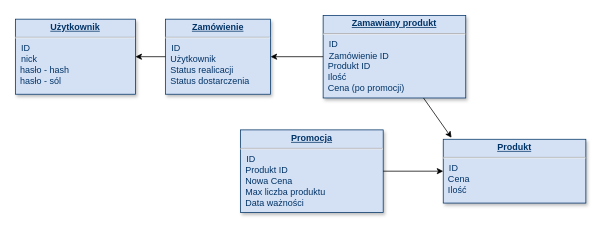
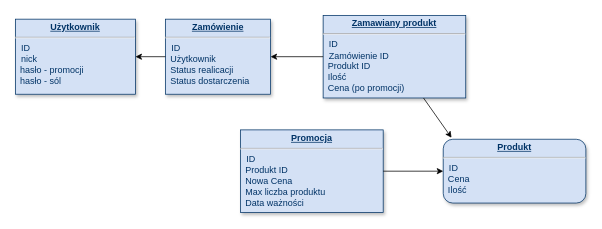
(43, 46) -> (52, 46)
(514, 171) -> (514, 171)
